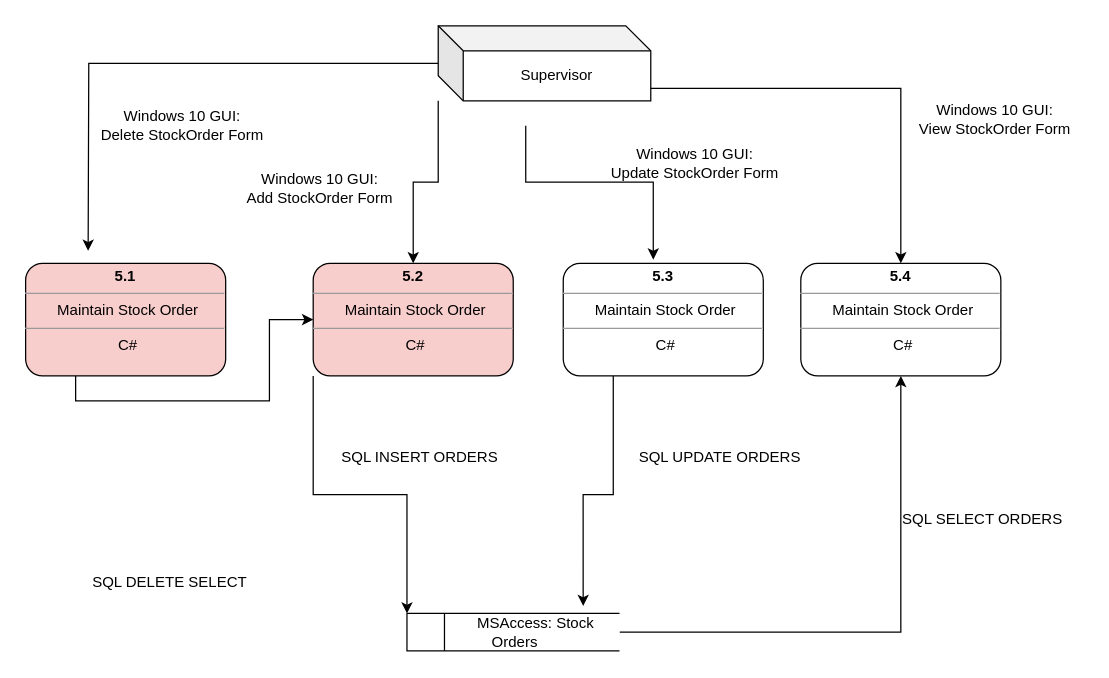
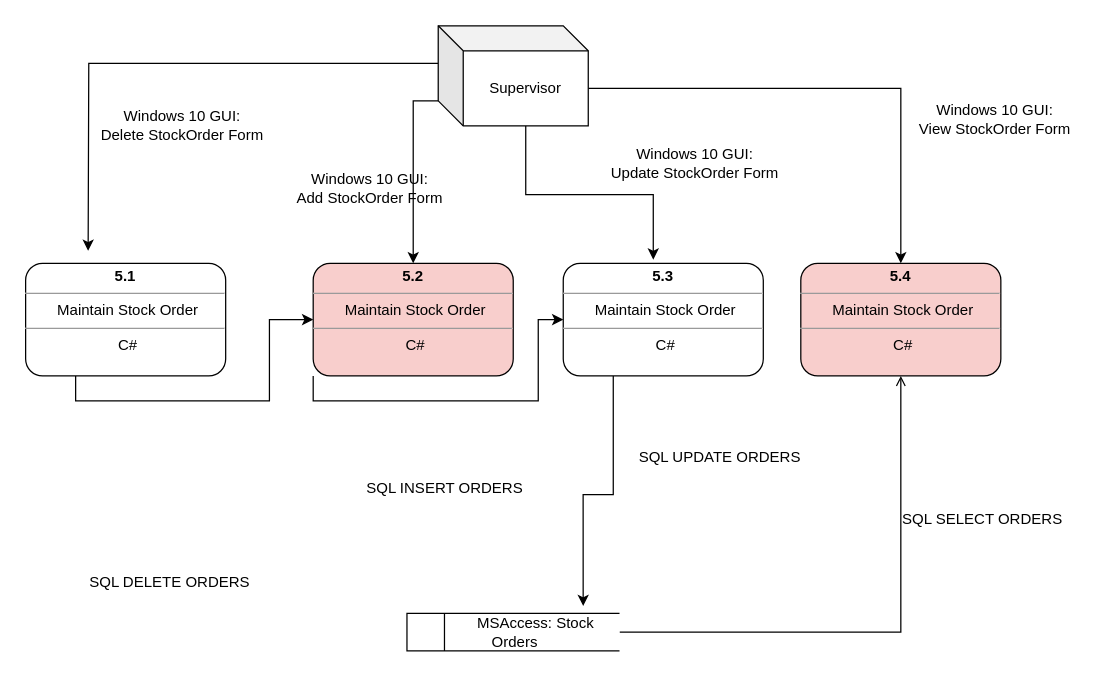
(544, 63) -> (513, 76)
(319, 188) -> (369, 188)
(126, 319) -> (126, 319)
(901, 319) -> (901, 319)
(901, 386) -> (901, 383)
(419, 457) -> (444, 488)
(367, 494) -> (473, 401)
(170, 582) -> (170, 582)
